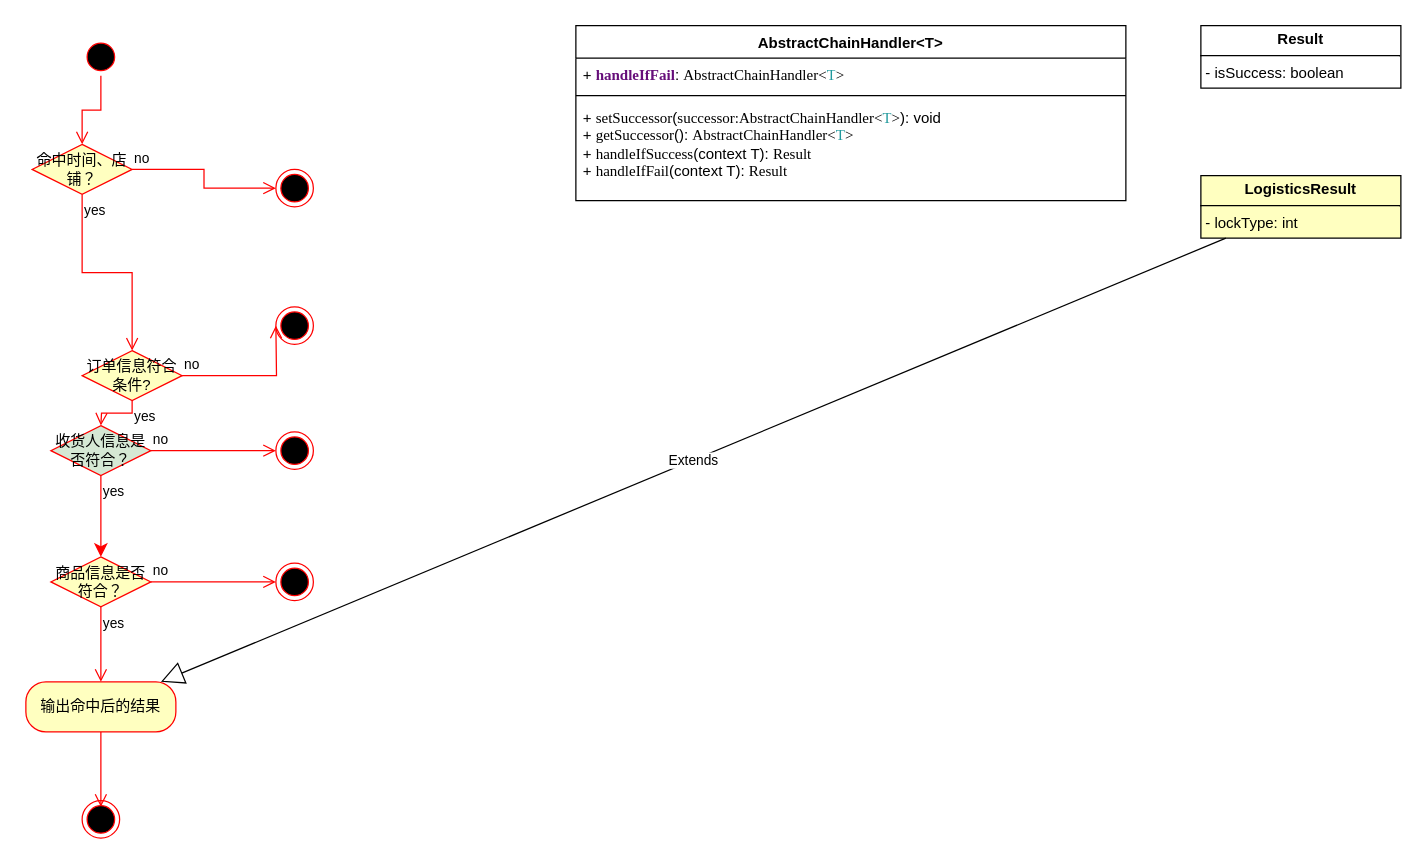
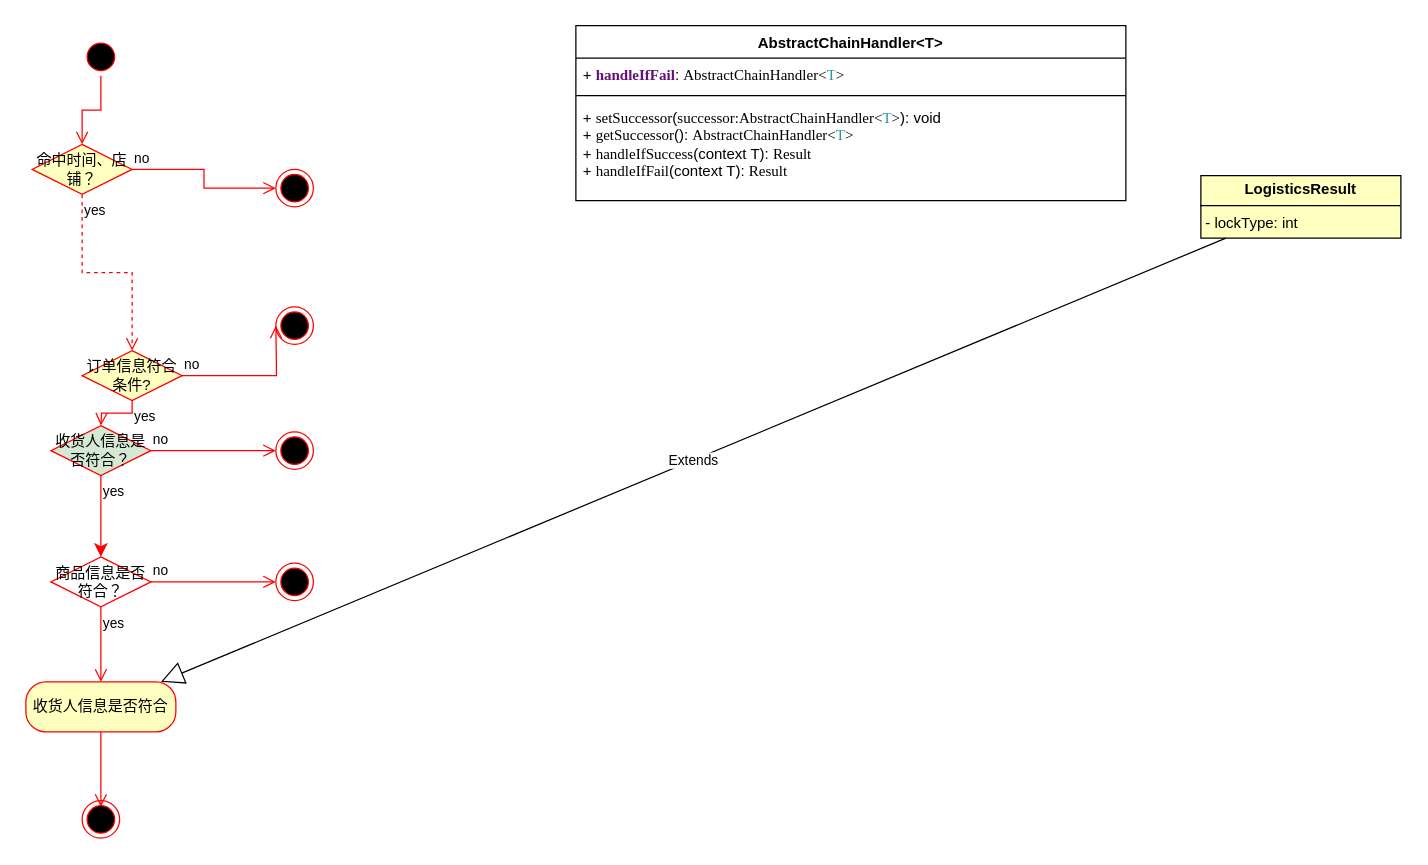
(1301, 57) -> none
(106, 273) -> (106, 273)
(101, 582) -> (101, 582)
(101, 707) -> (101, 707)
